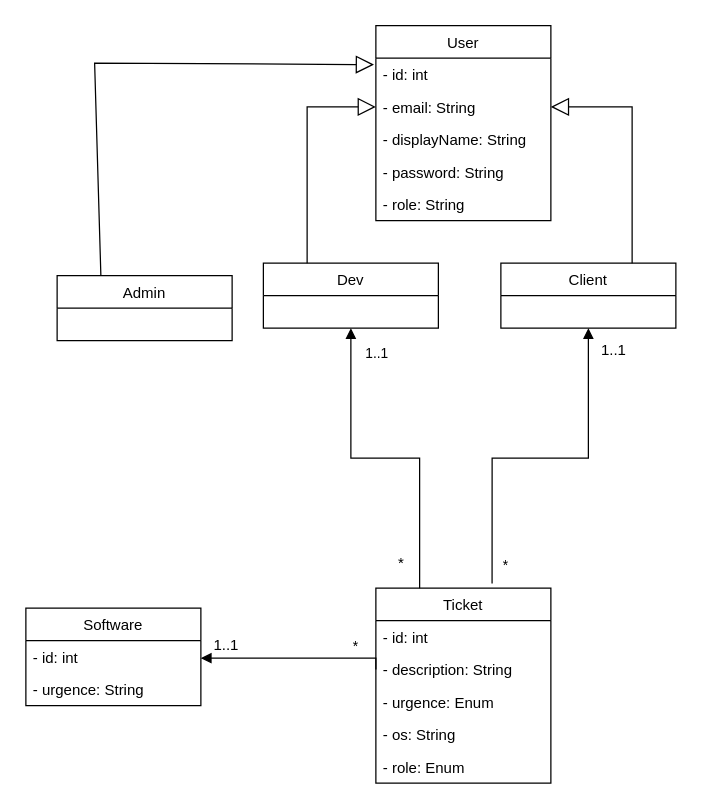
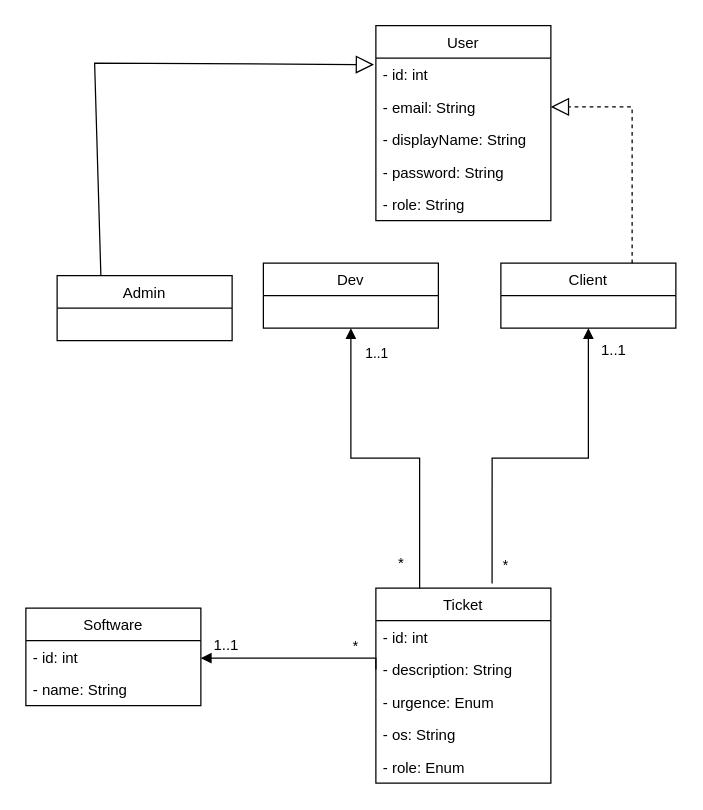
(632, 153) -> (632, 153)
(307, 159) -> none
(96, 690) -> (84, 690)
